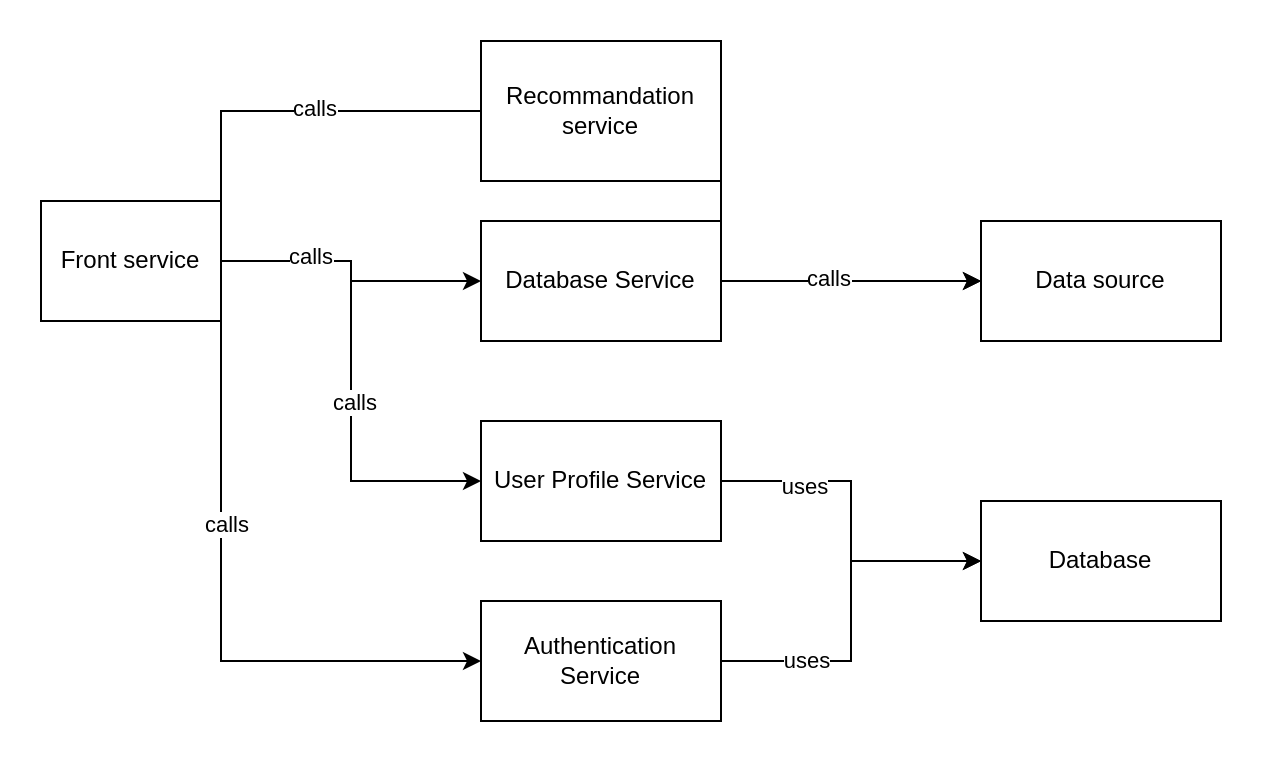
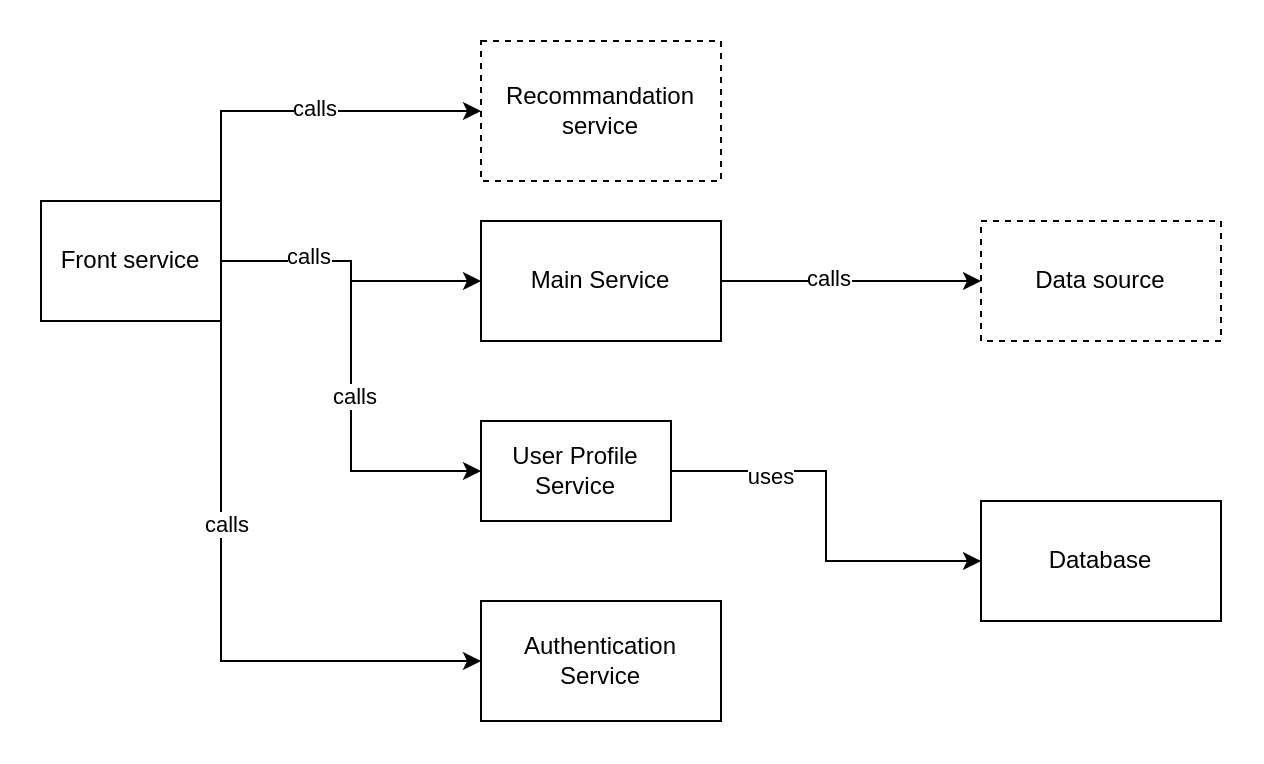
(472, 111) -> (466, 111)
(601, 111) -> (601, 111)
(721, 201) -> none
(601, 281) -> (601, 281)
(1101, 281) -> (1101, 281)
(601, 481) -> (576, 471)
(834, 661) -> none
